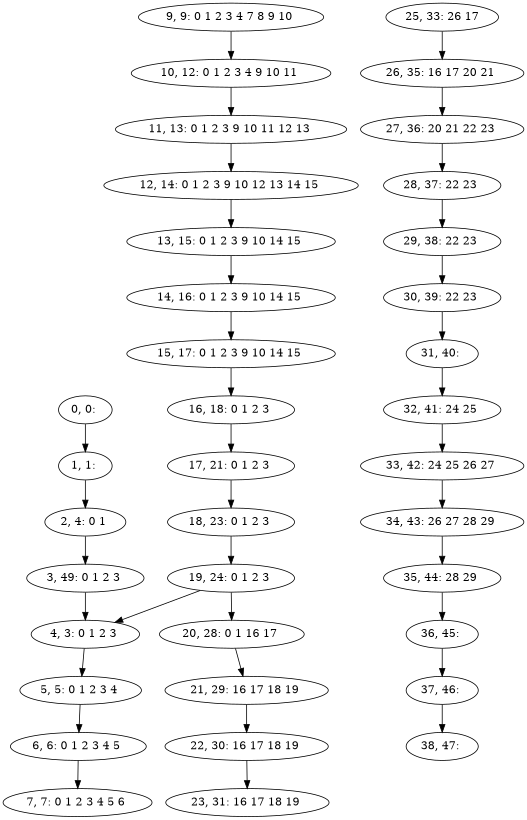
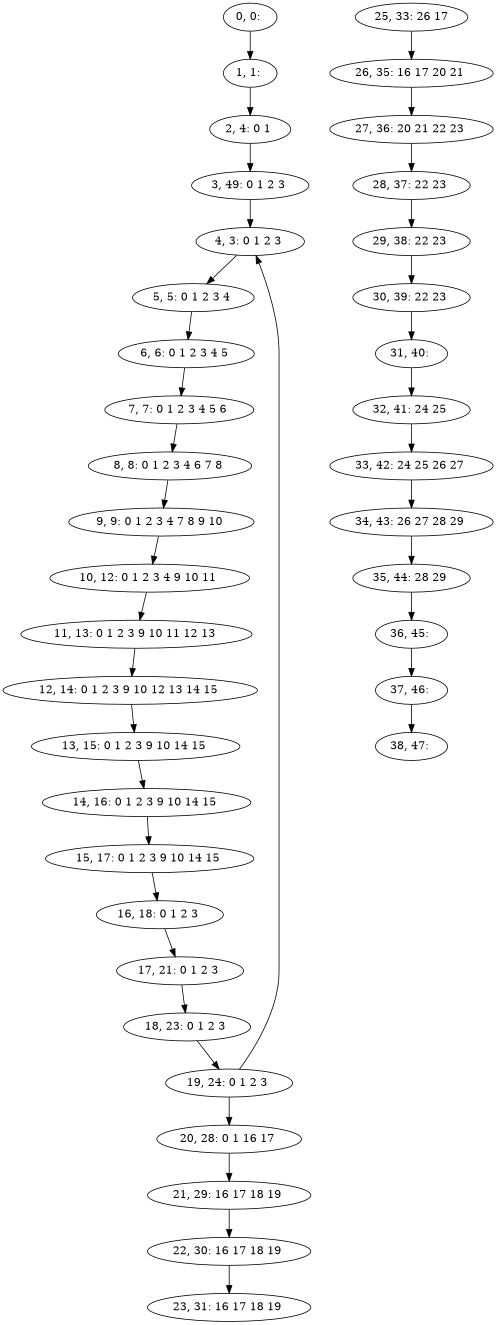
none -> (170, 466)
